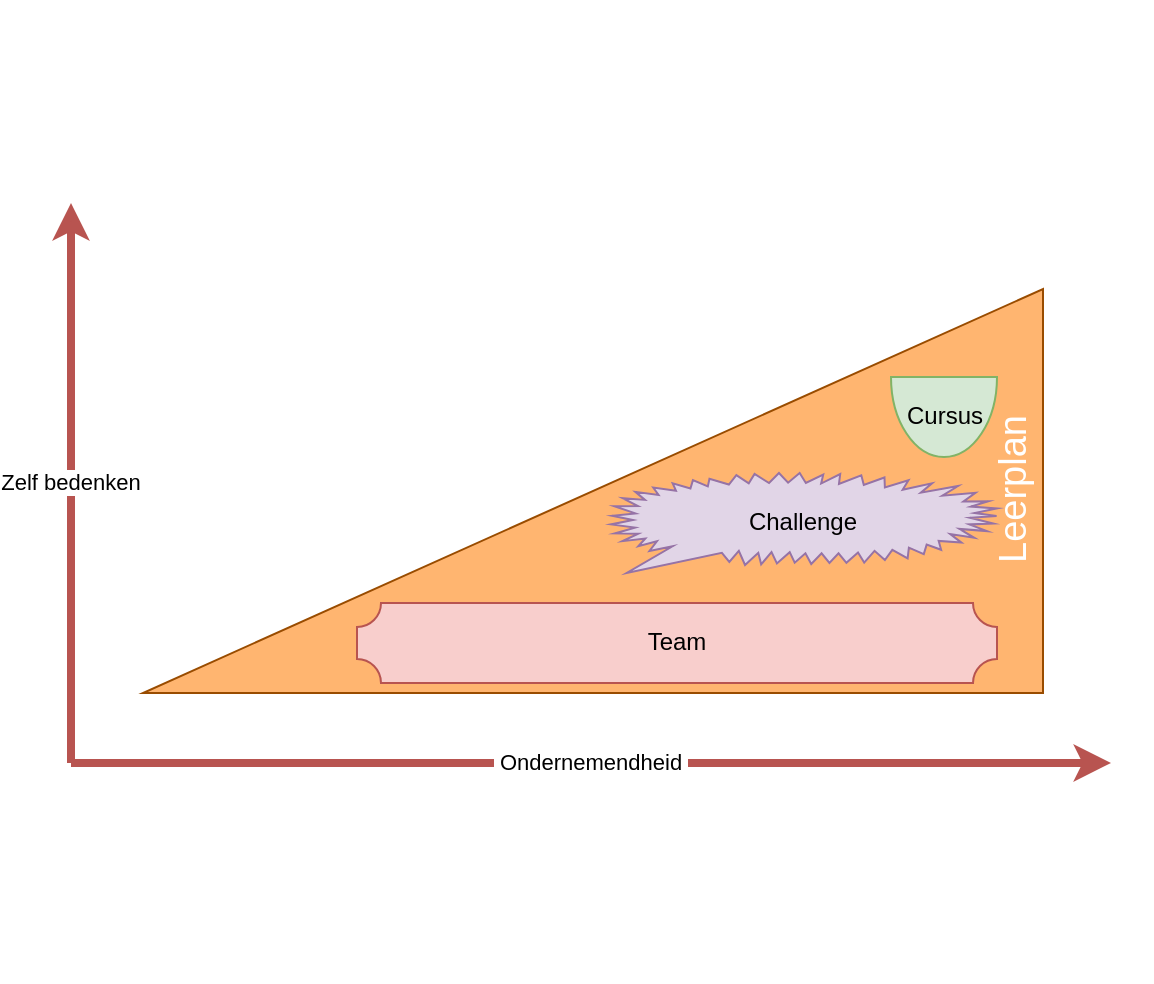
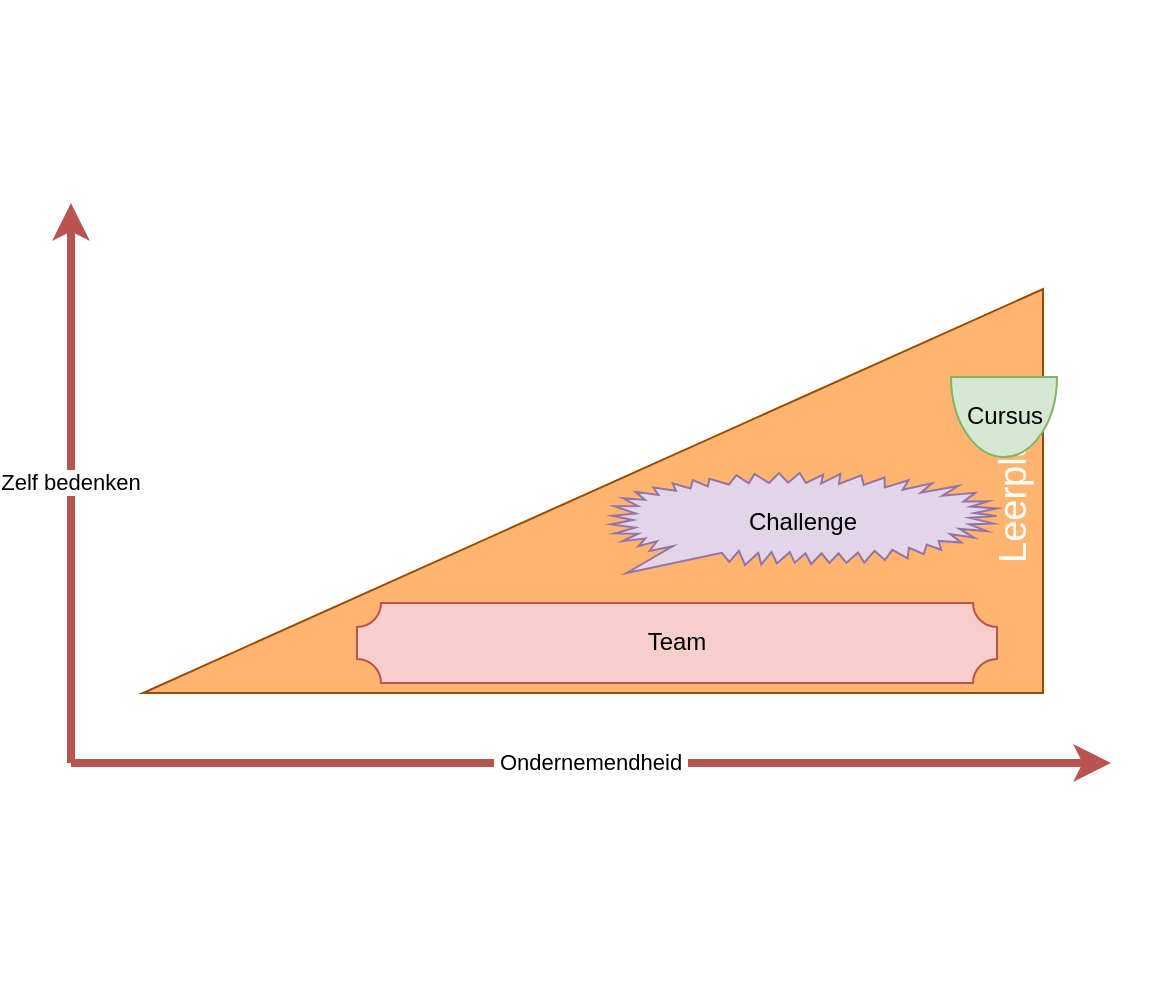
(944, 417) -> (1004, 417)
